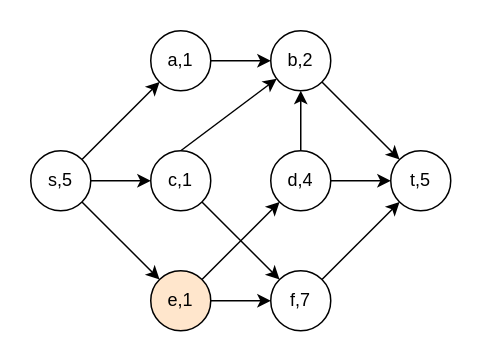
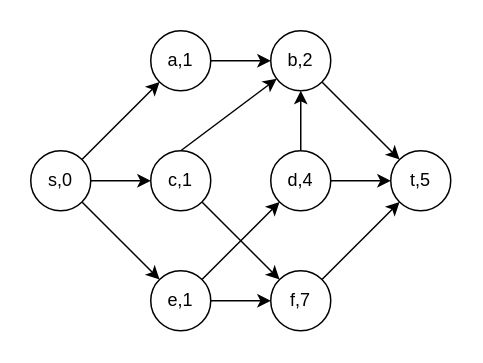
(61, 181) -> (61, 181)
(181, 301) -> (181, 301)
